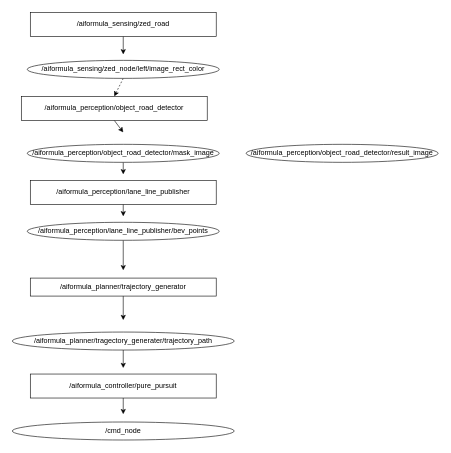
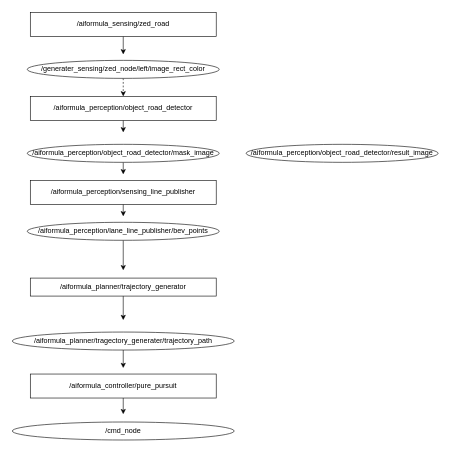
(123, 69) -> (123, 69)
(114, 108) -> (123, 108)
(123, 192) -> (123, 192)
